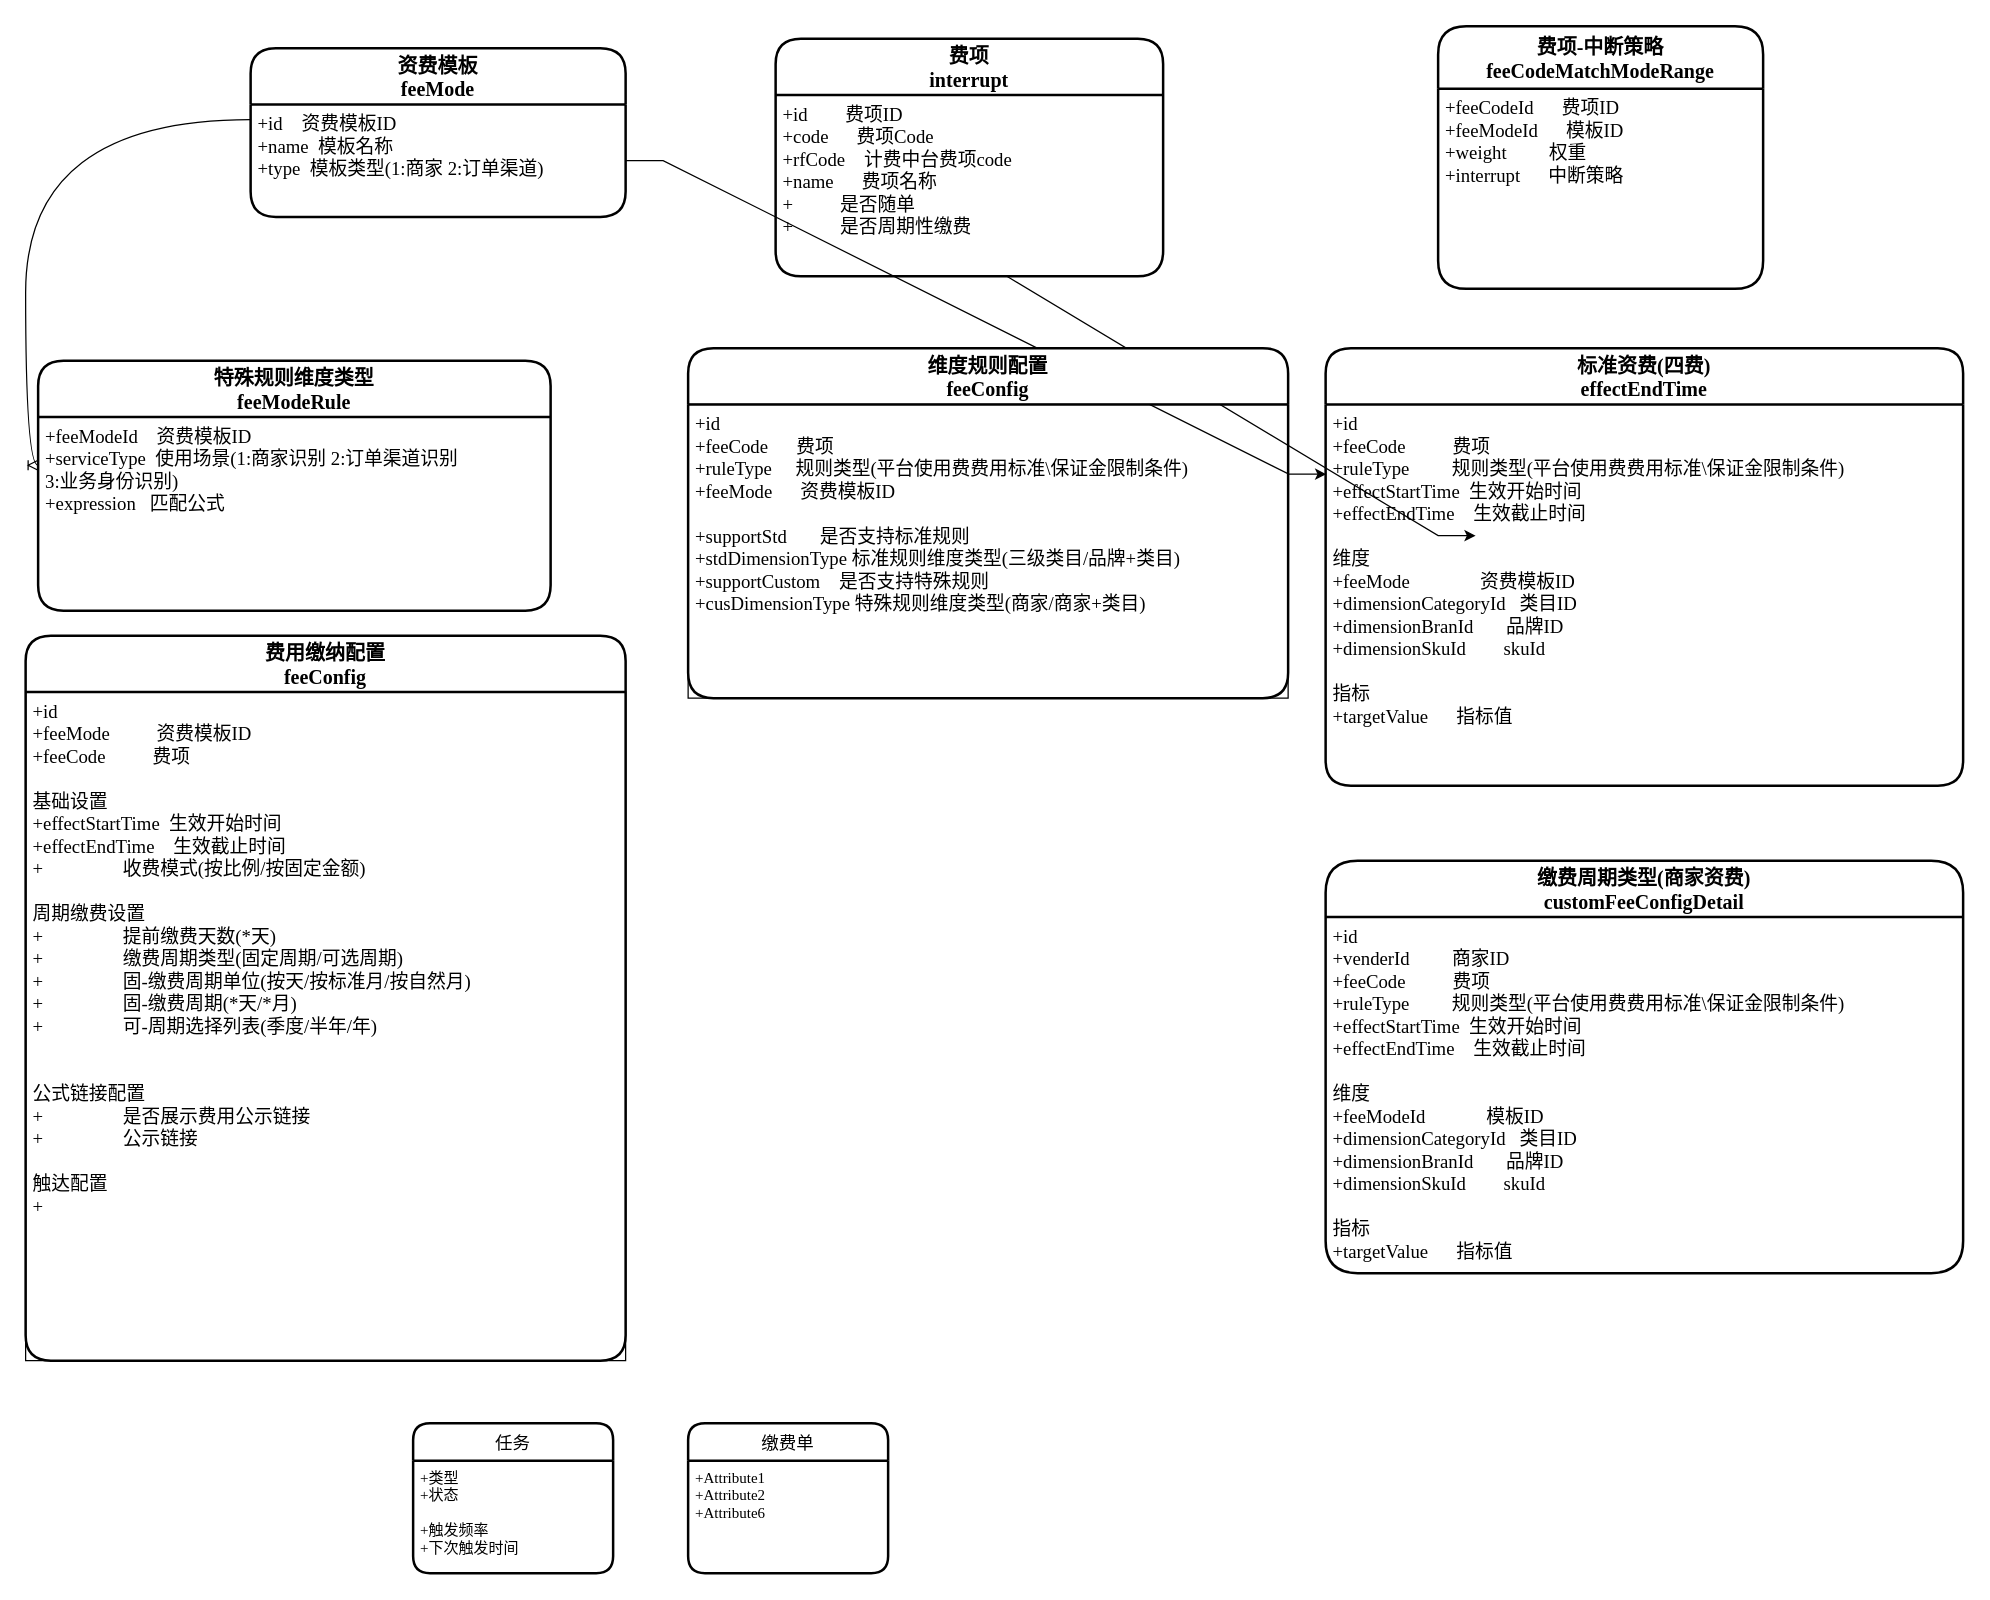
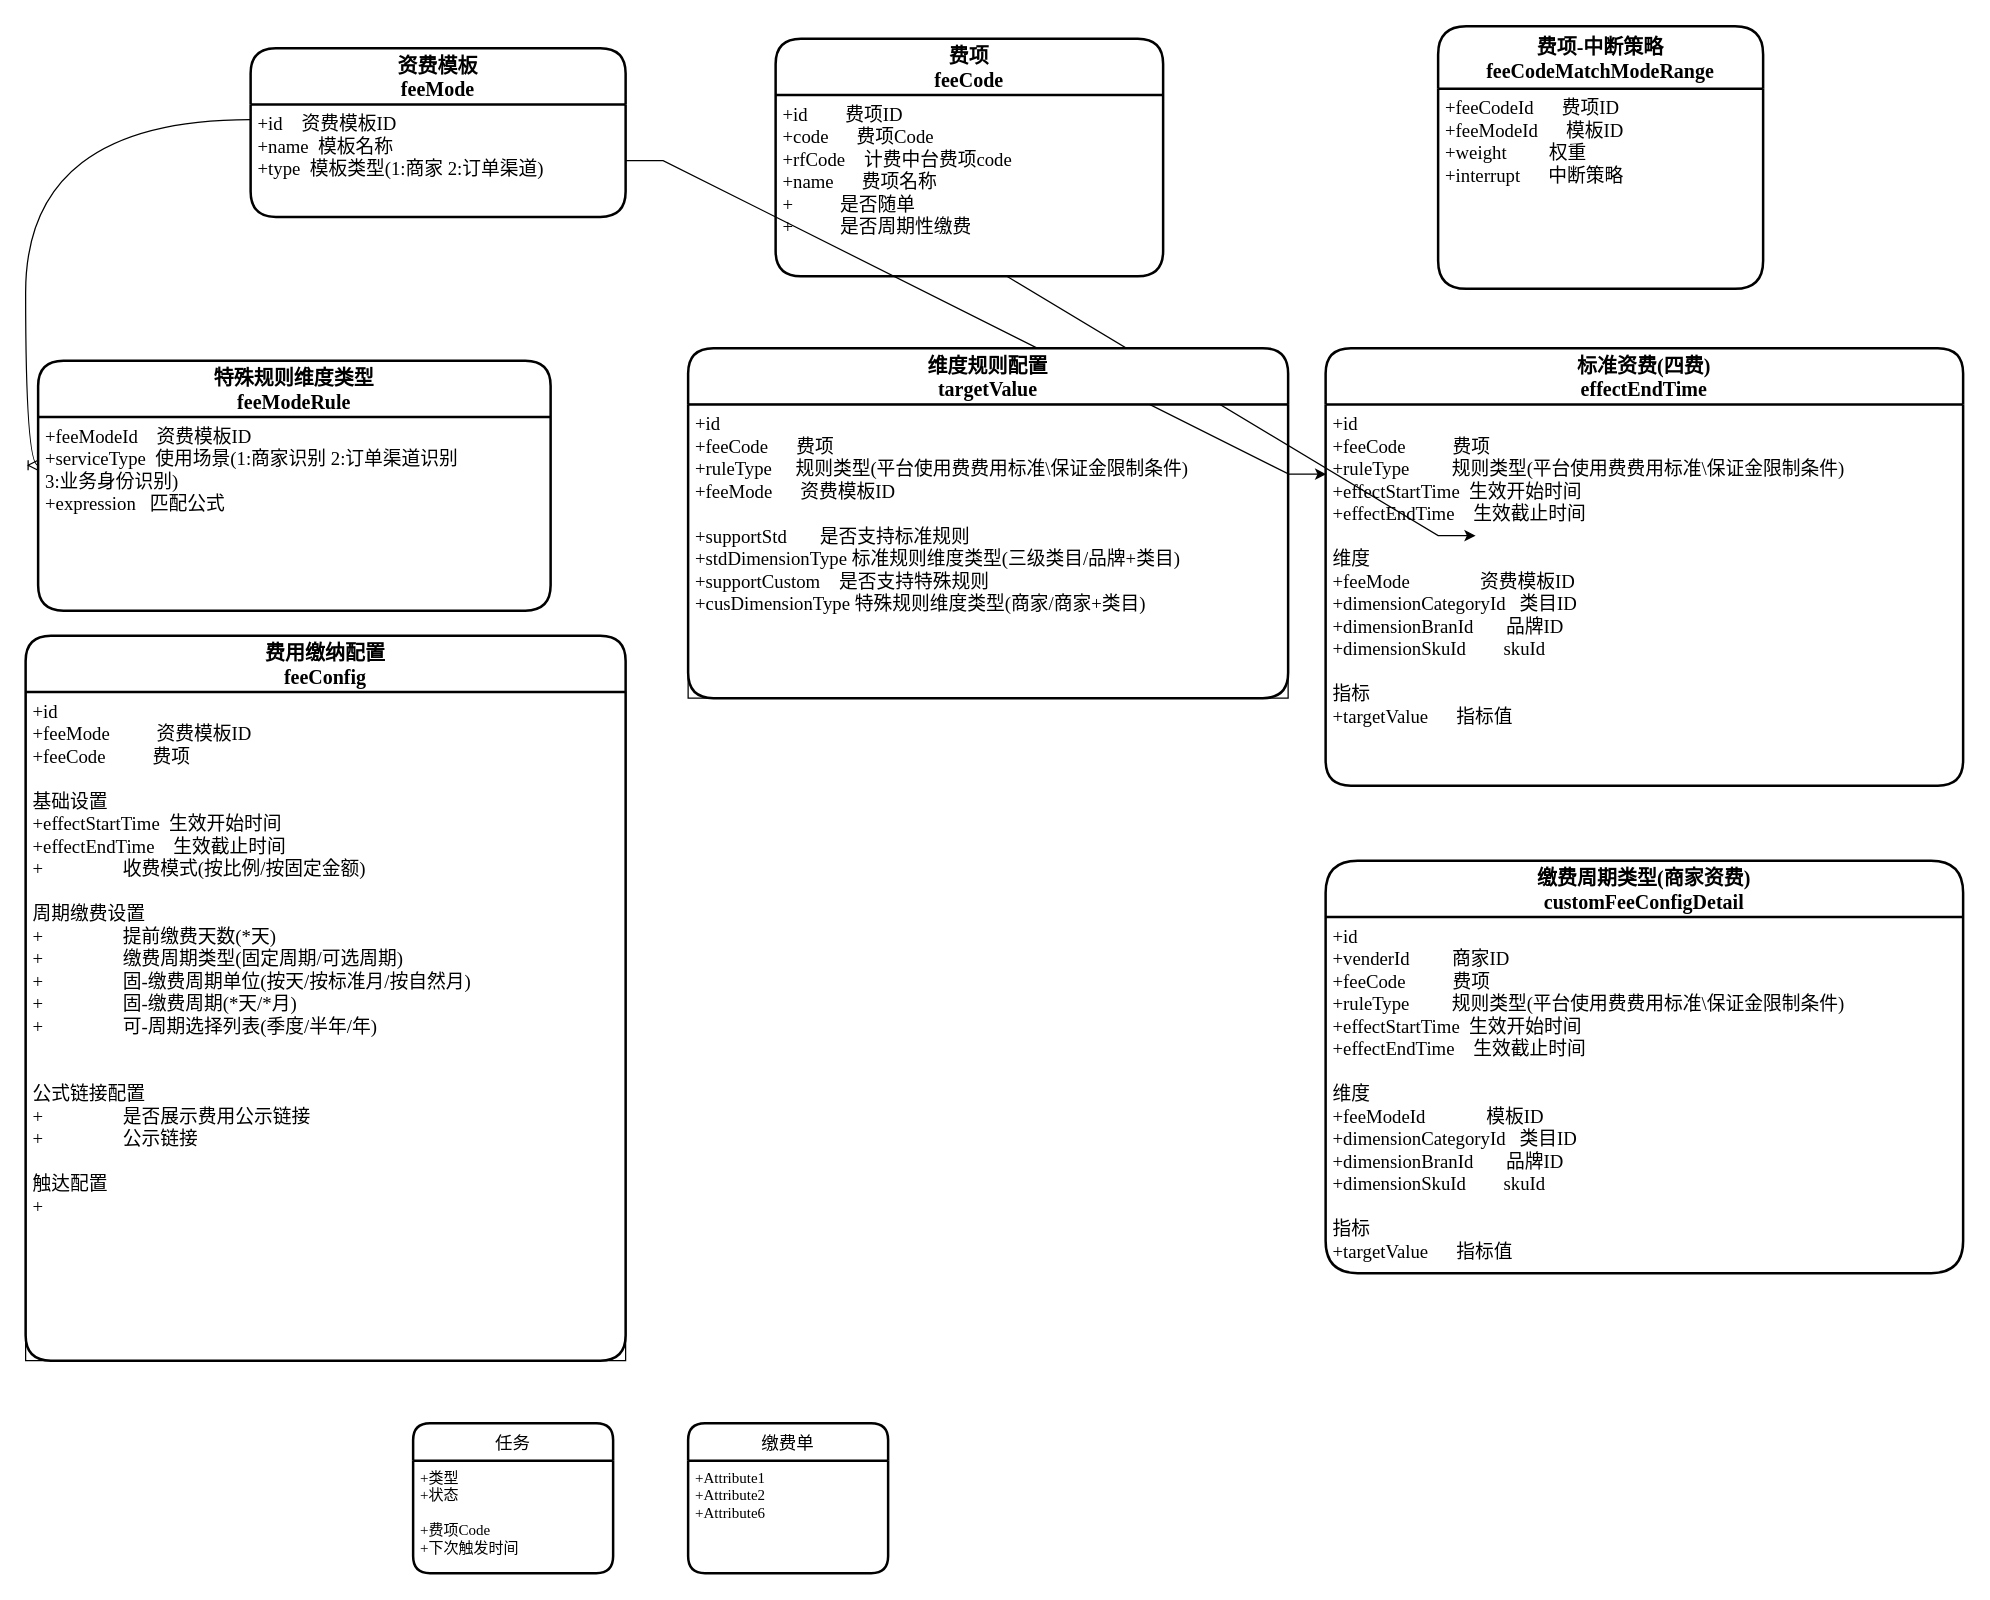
(969, 56) -> (969, 56)
(988, 366) -> (988, 366)
(439, 1478) -> (439, 1478)
